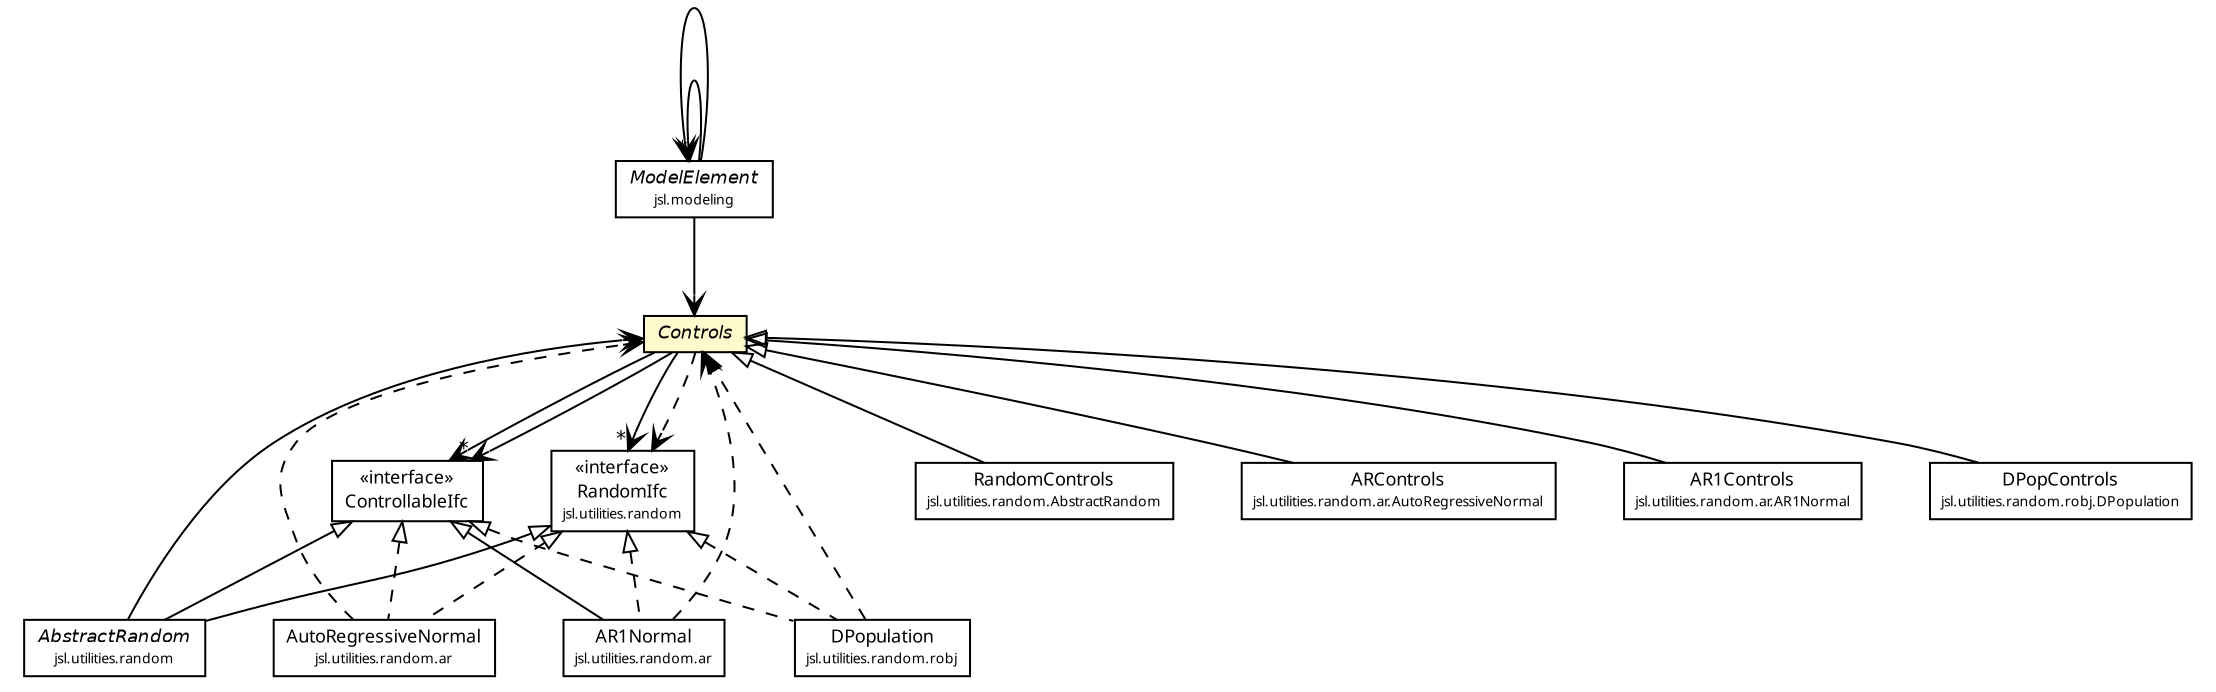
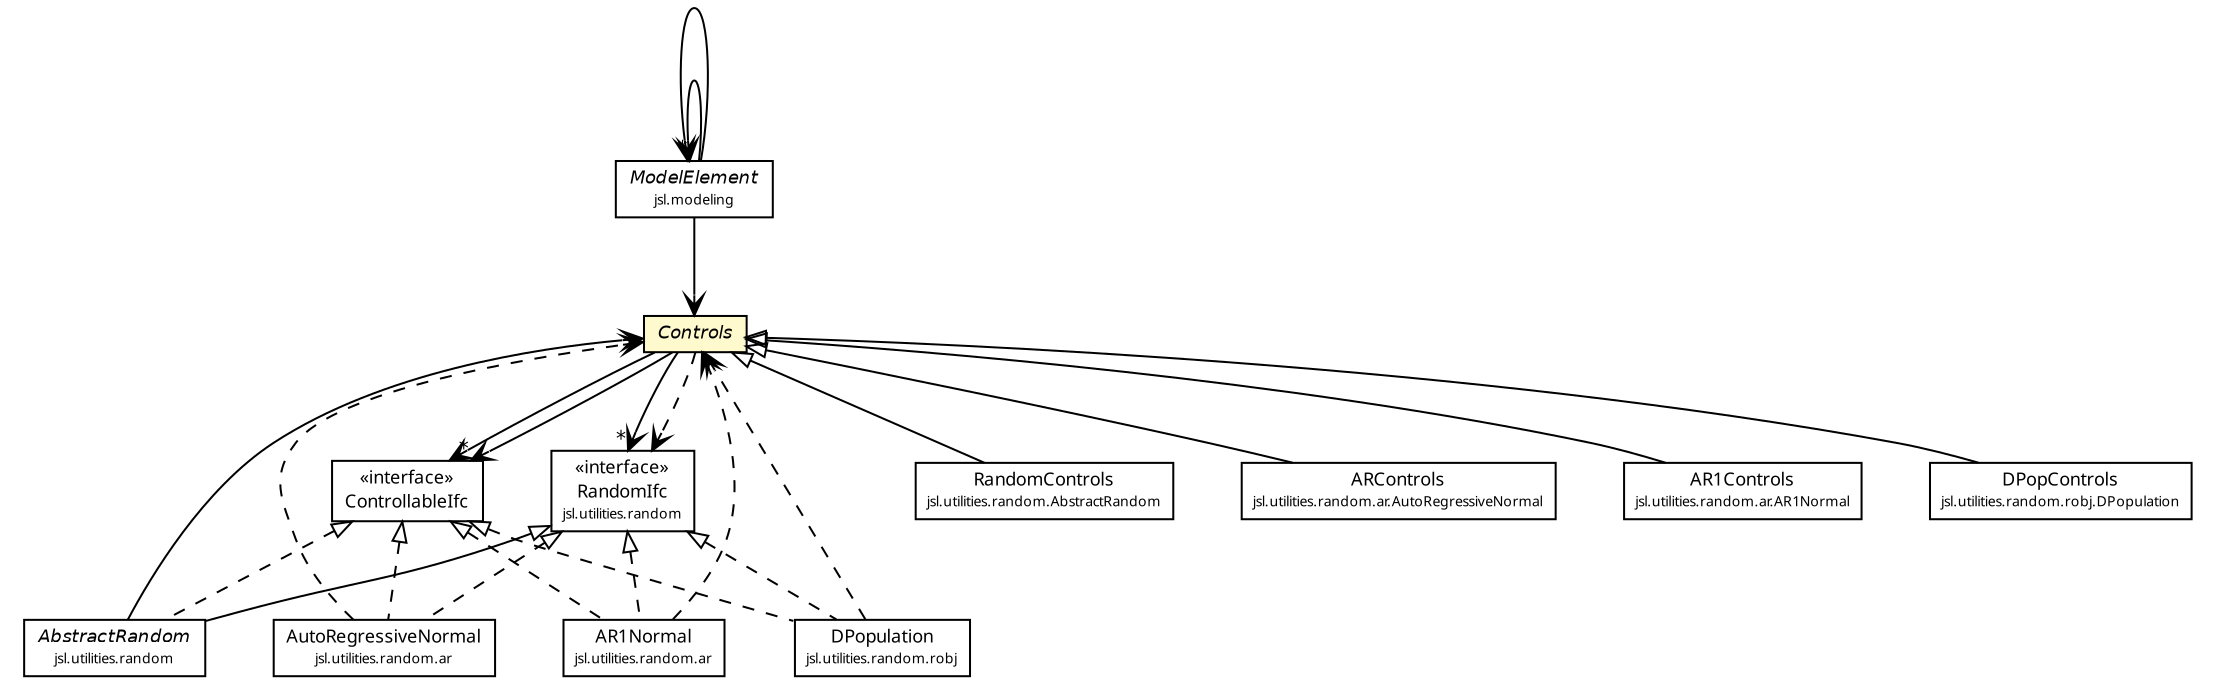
(790, 495) -> (790, 495)
(250, 575) -> (250, 575)
(536, 576) -> (536, 576)
